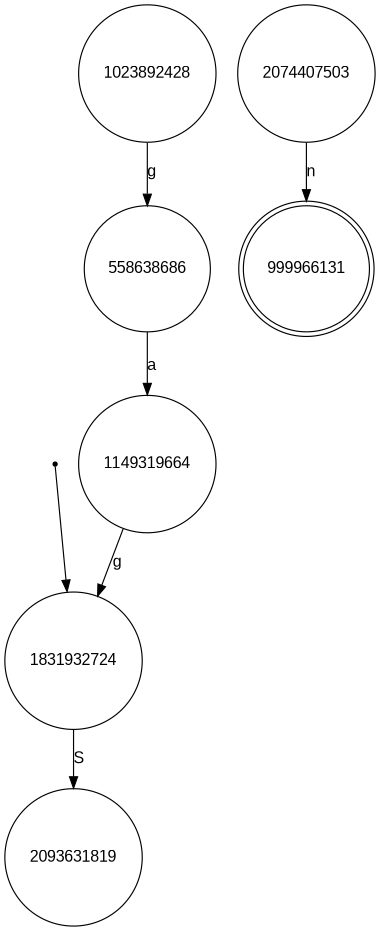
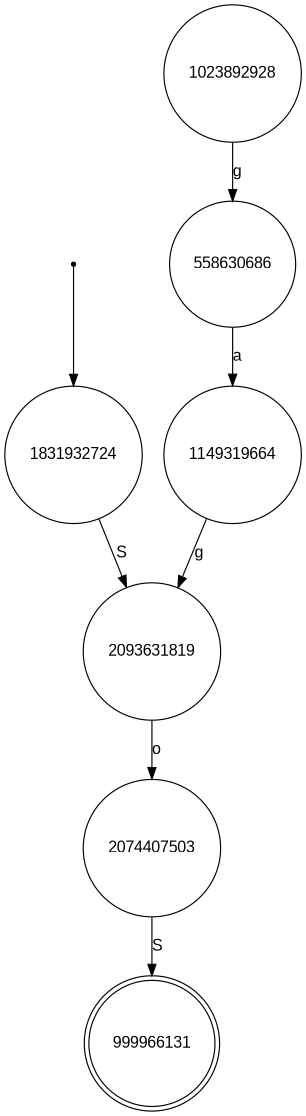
(147, 74) -> (233, 74)
(311, 172) -> (158, 946)
(147, 269) -> (233, 264)
(112, 557) -> (194, 548)
none -> (152, 744)
